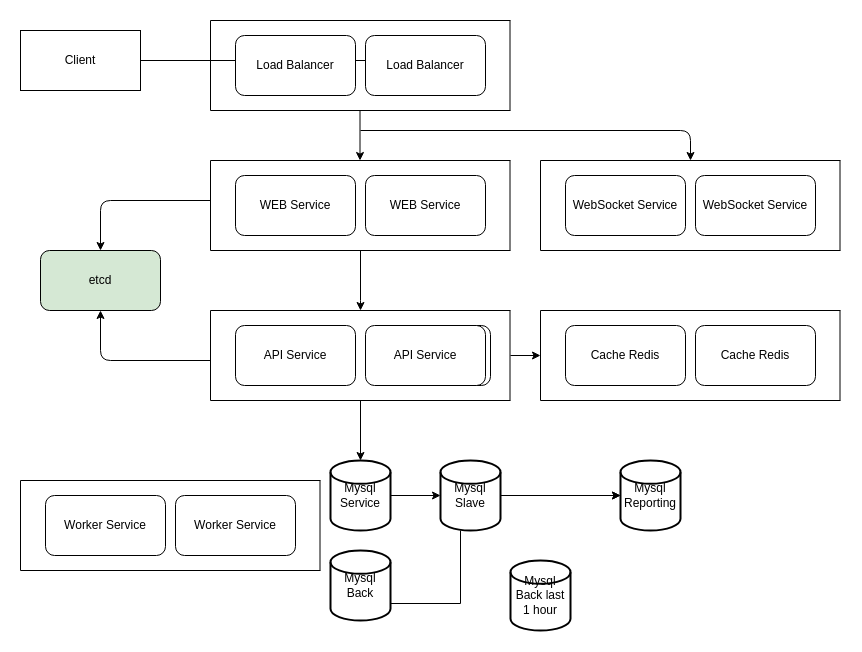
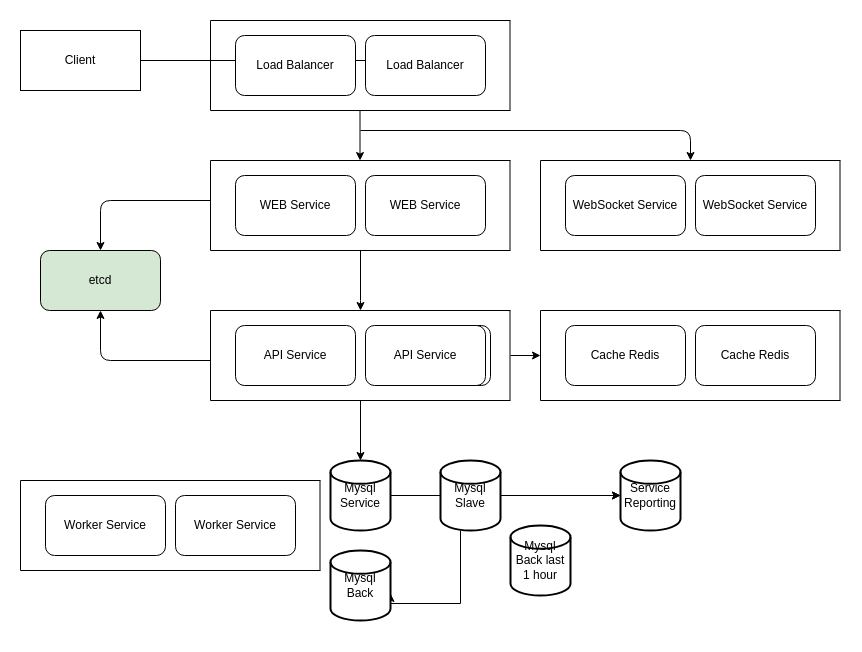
(432, 496) -> (434, 496)
(651, 496) -> (651, 496)
(541, 596) -> (541, 561)
(391, 599) -> (391, 601)
